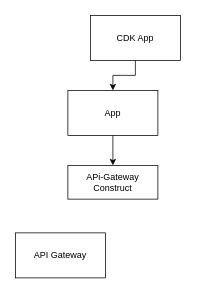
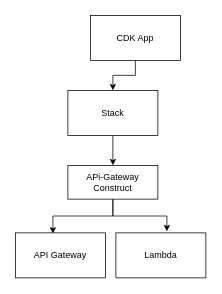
(113, 113) -> (113, 113)
none -> (53, 218)
none -> (167, 218)
none -> (161, 255)
